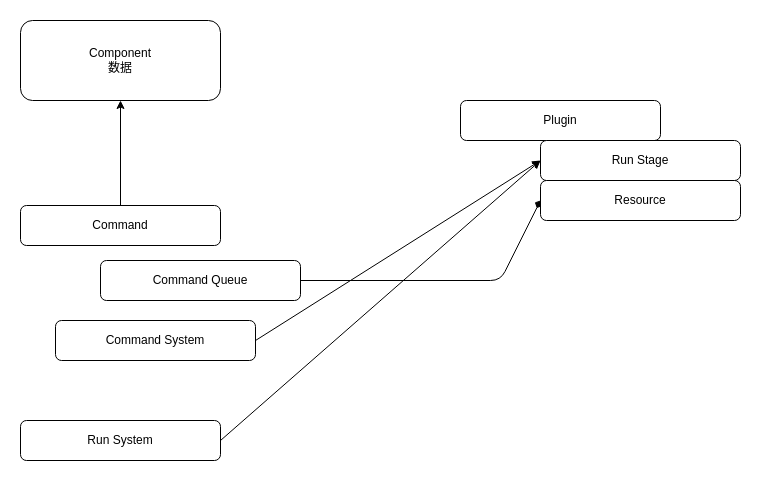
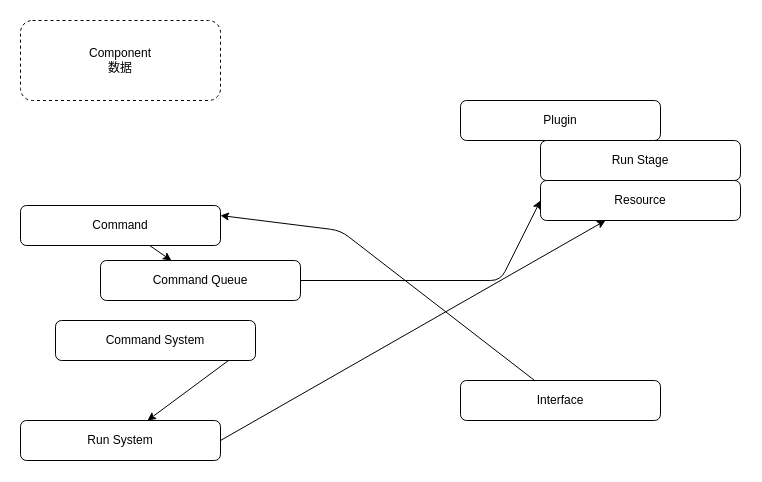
(121, 61) -> (121, 61)
(121, 156) -> (158, 251)
(537, 208) -> (537, 208)
(390, 255) -> (191, 388)
none -> (397, 274)
(378, 303) -> (410, 332)
none -> (561, 401)
